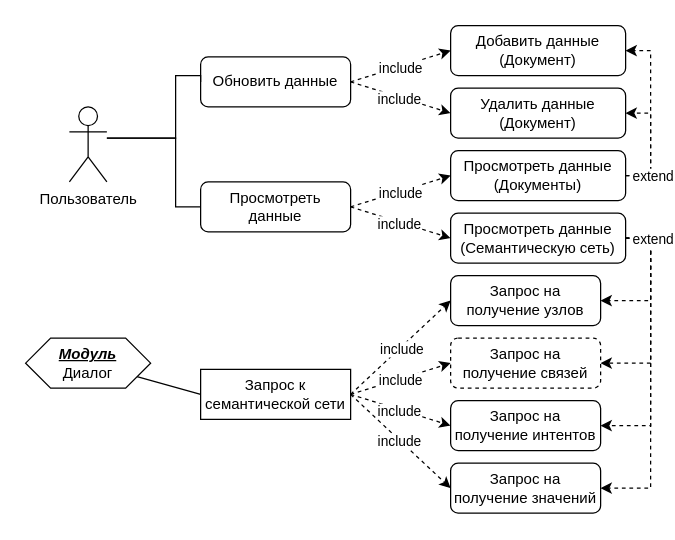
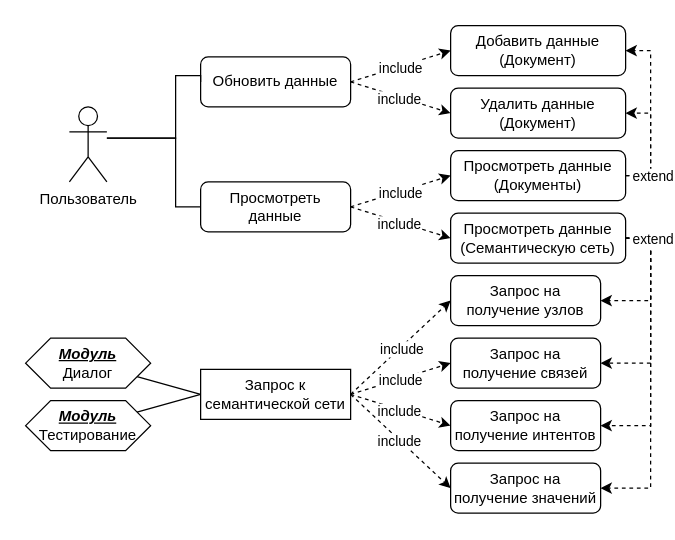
(526, 363) -> (526, 363)
none -> (166, 404)
none -> (88, 426)
